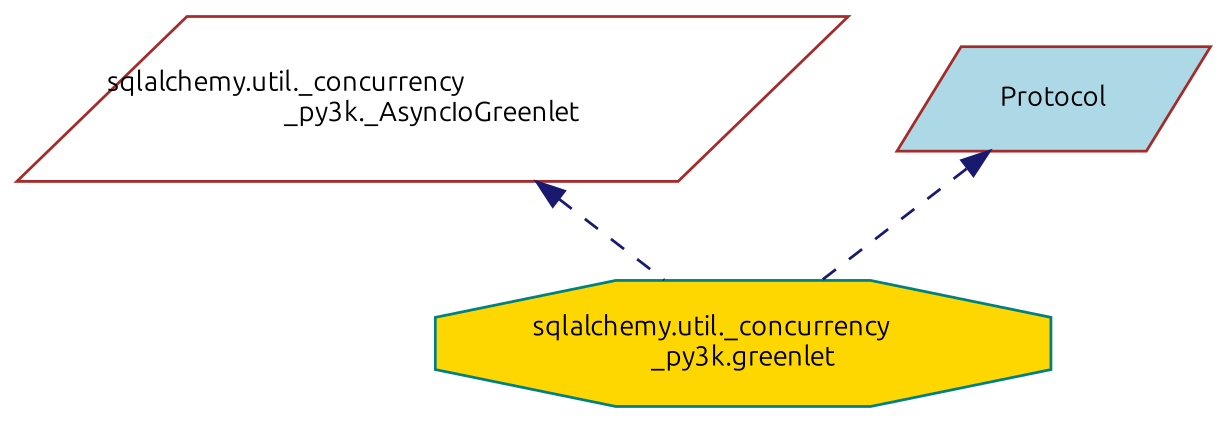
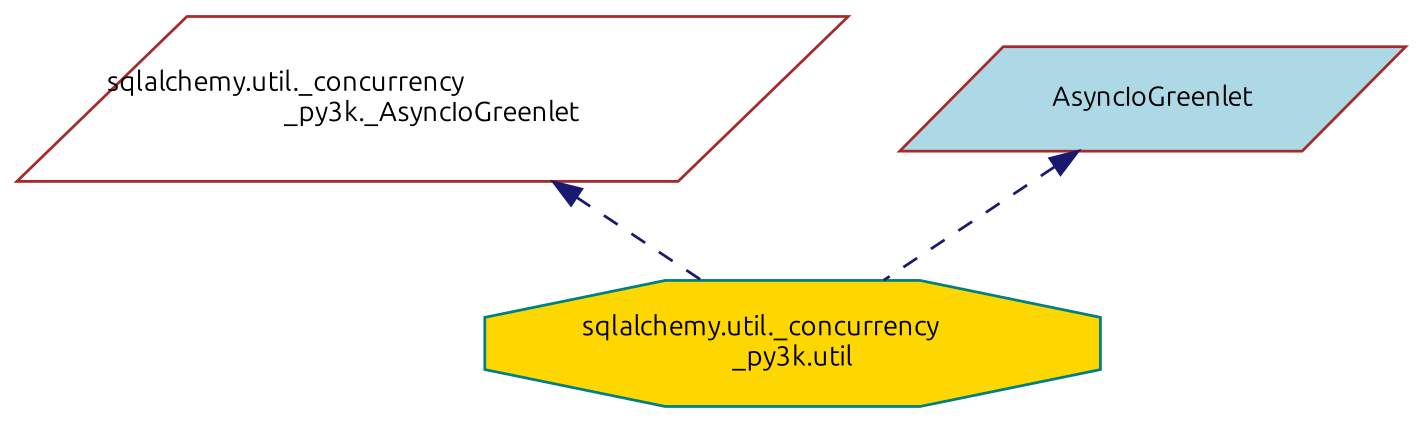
(1054, 99) -> (1153, 99)
(743, 343) -> (793, 343)
